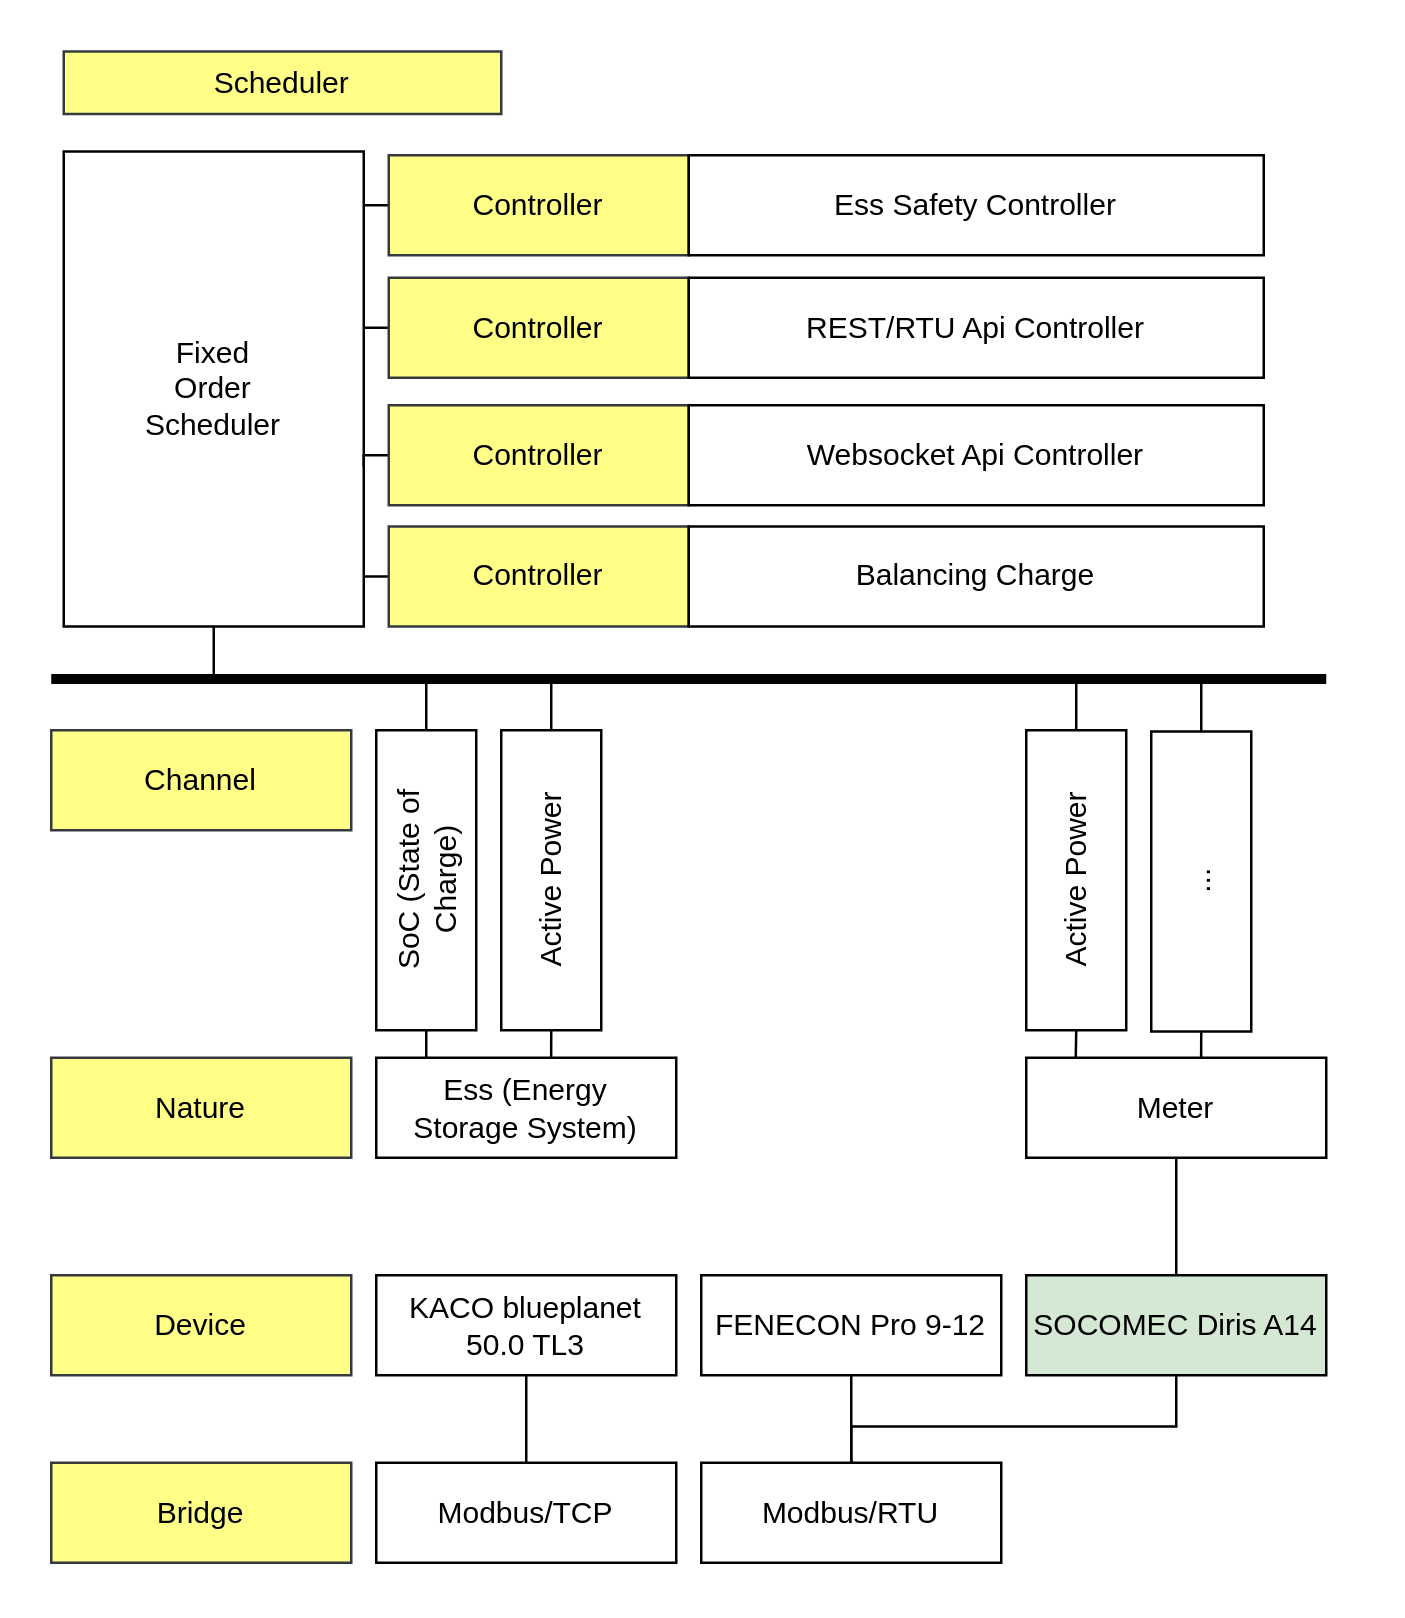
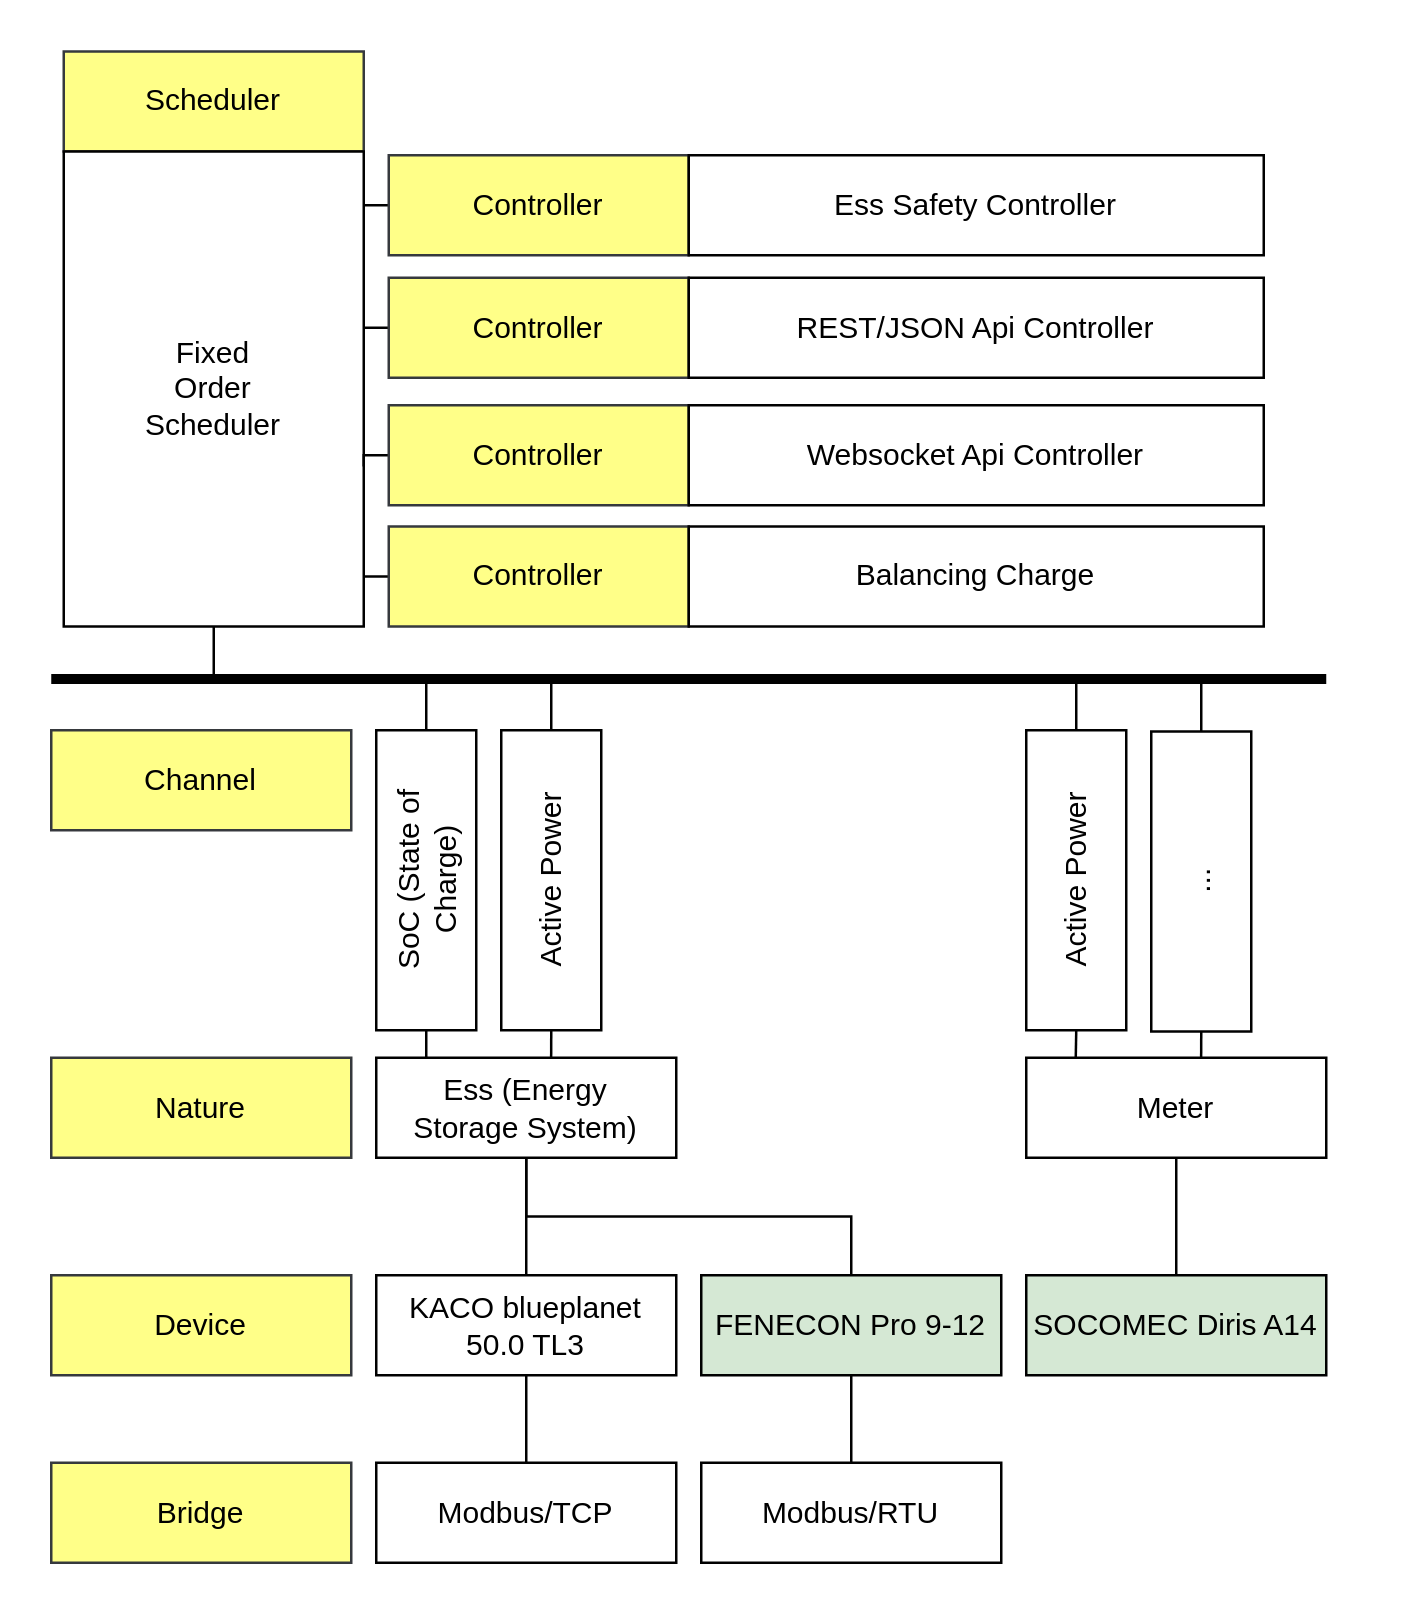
(283, 83) -> (214, 101)
(976, 329) -> (976, 329)
none -> (720, 1216)
none -> (526, 1248)
(851, 1325) -> (851, 1325)
(1041, 1426) -> none
